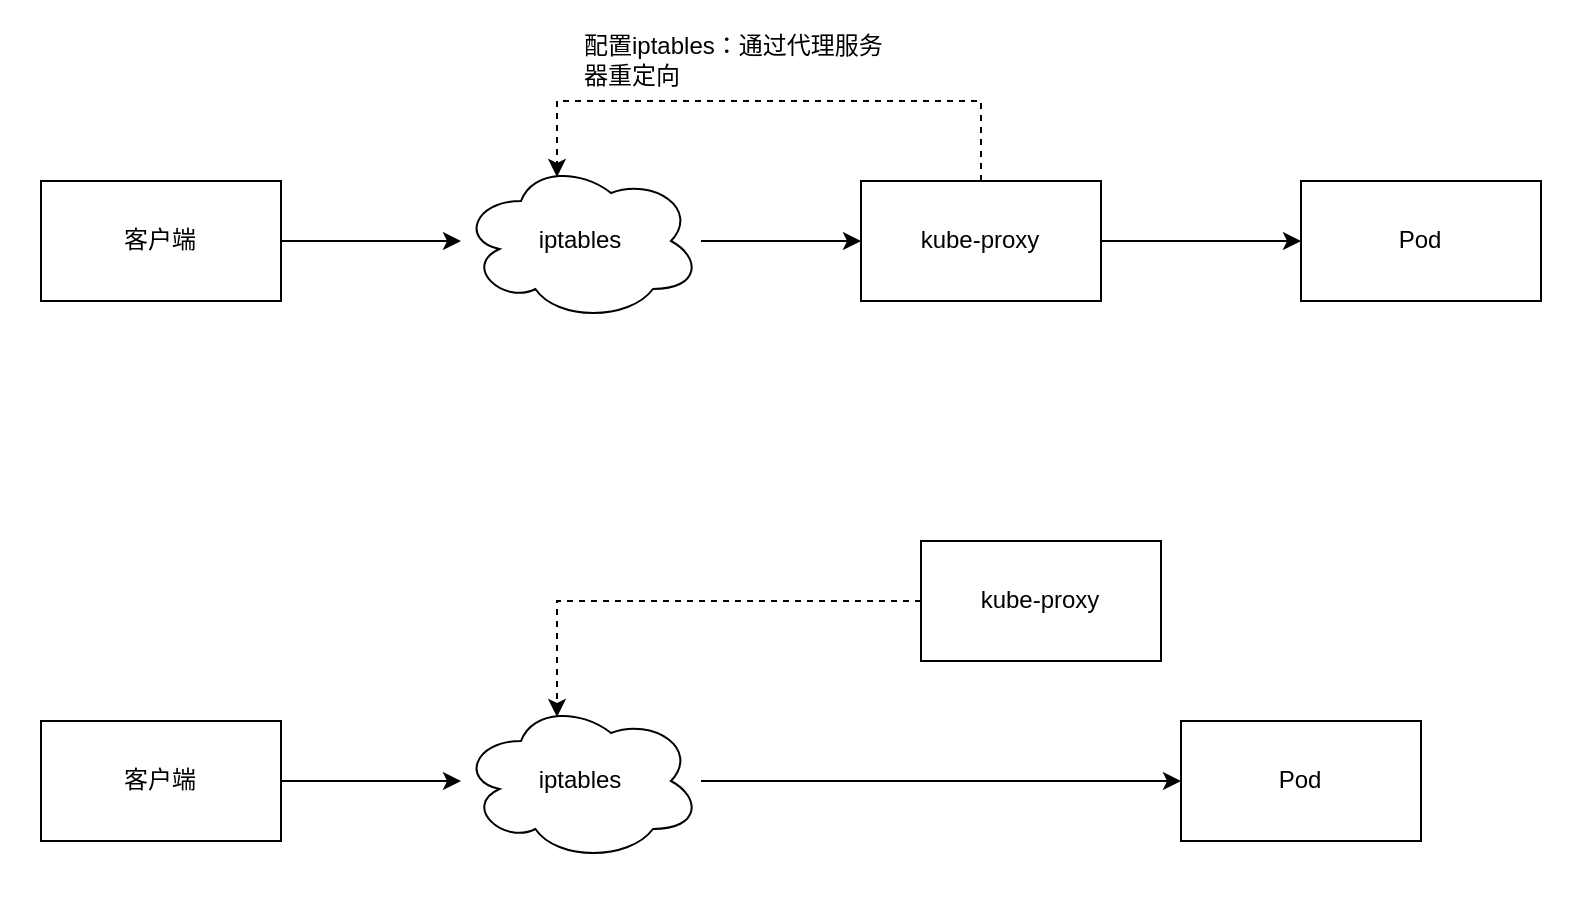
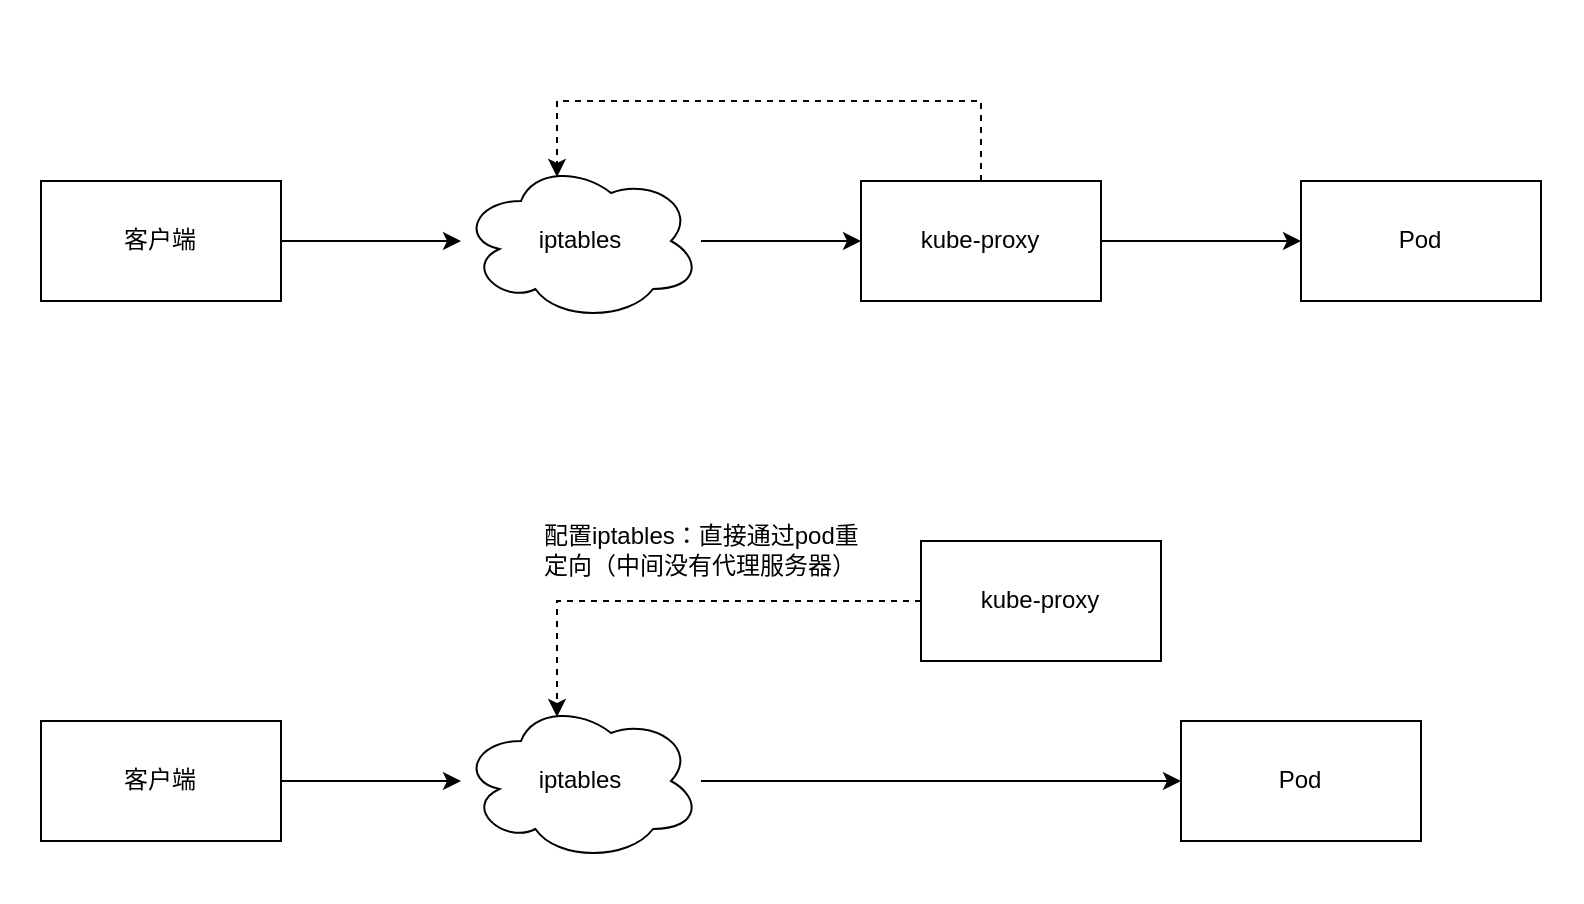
(741, 61) -> none
none -> (711, 551)
